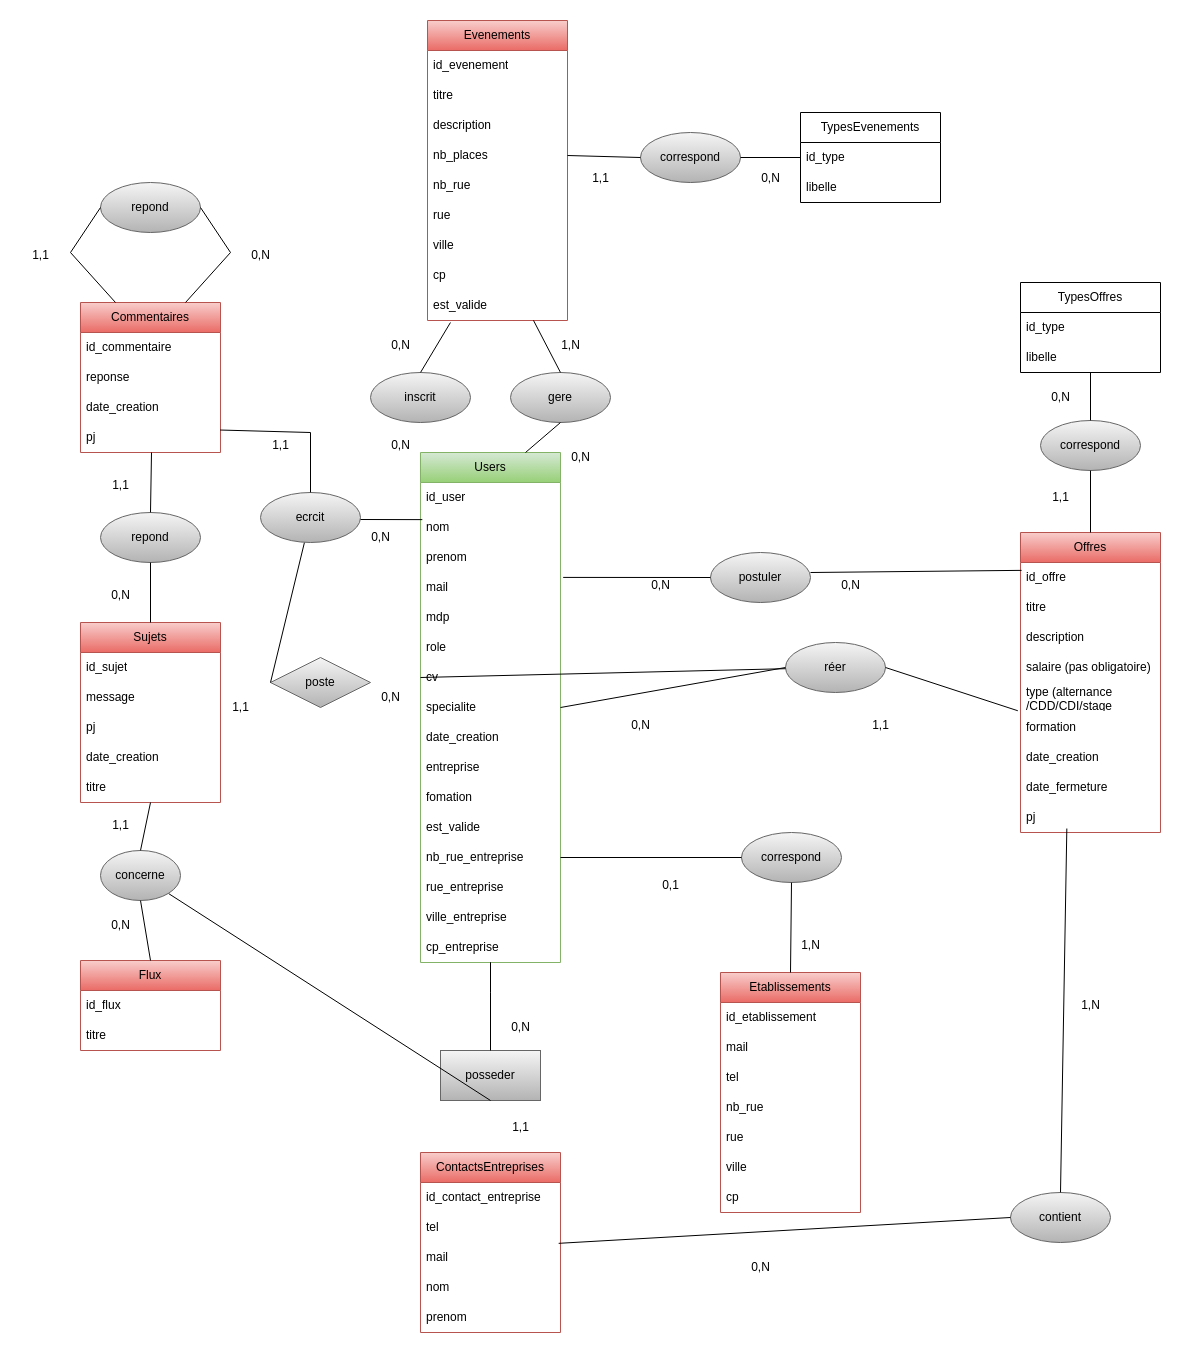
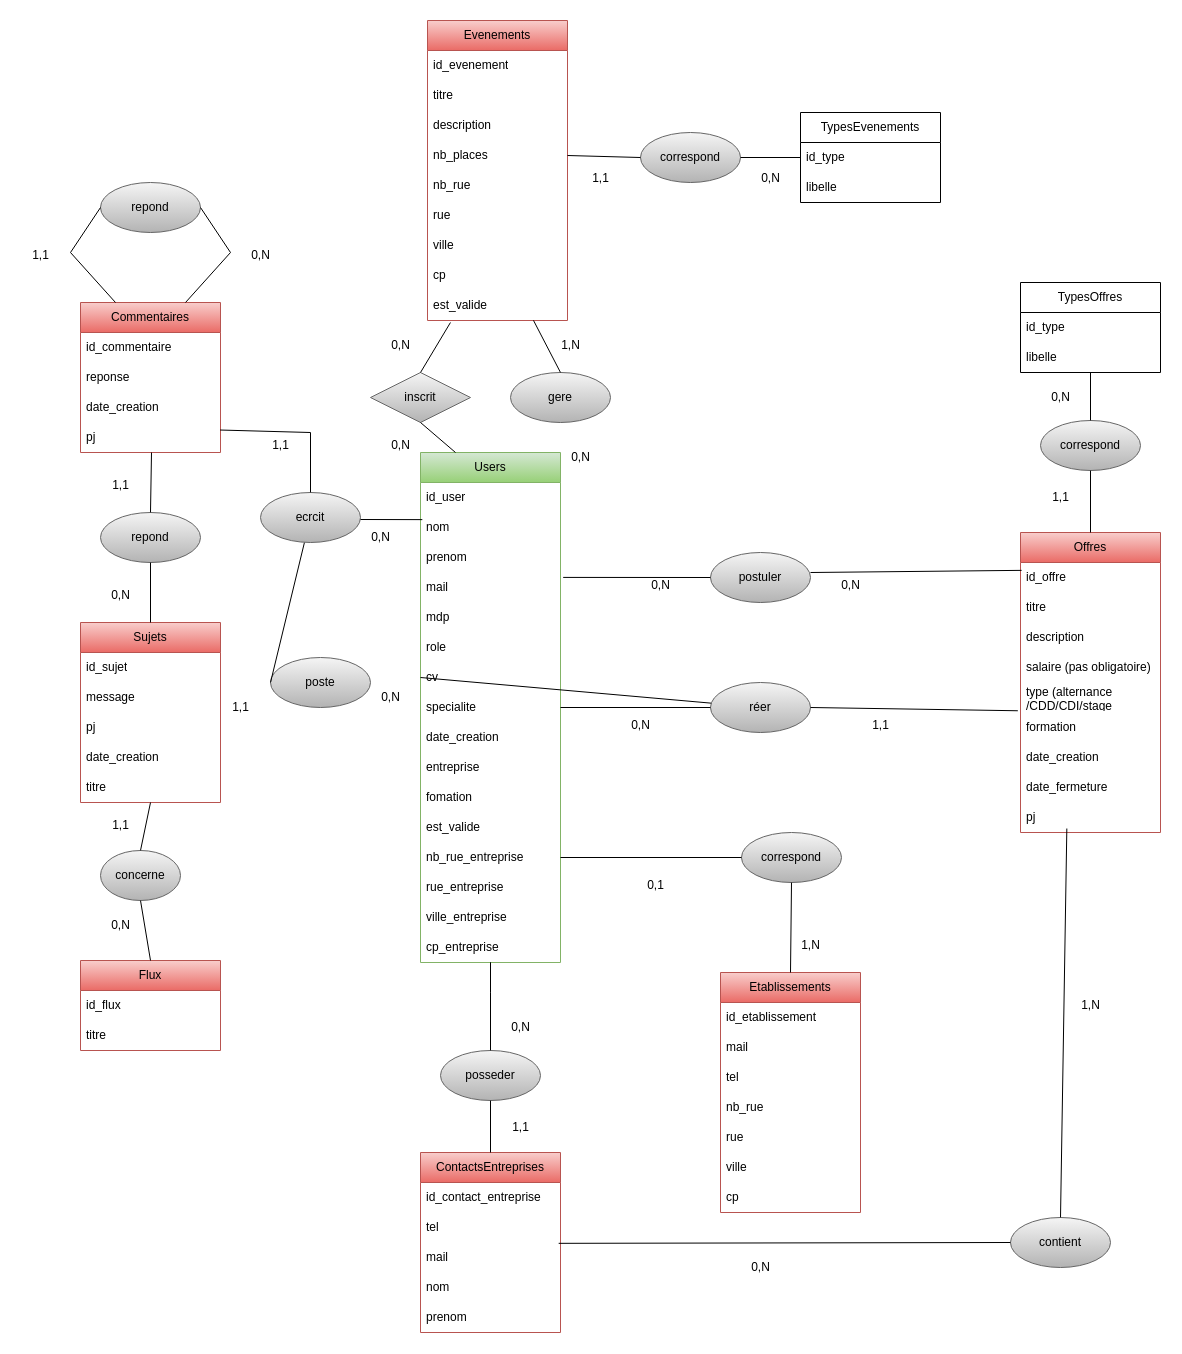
(421, 398) -> (421, 398)
none -> (438, 438)
(543, 438) -> none
(836, 668) -> (761, 708)
(321, 683) -> (321, 683)
(671, 886) -> (656, 886)
(329, 997) -> (491, 1127)
(491, 1076) -> (491, 1076)
(1061, 1218) -> (1061, 1243)
